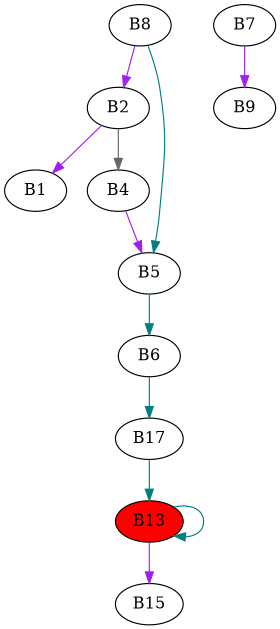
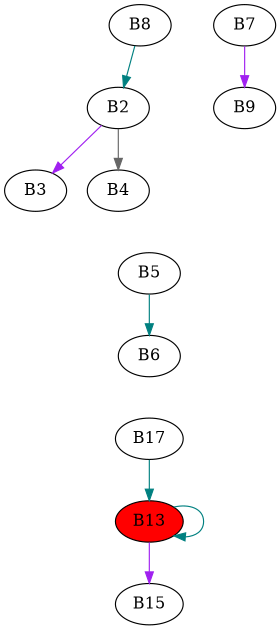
(131, 61) -> (131, 61)
(165, 143) -> none
(36, 191) -> (36, 191)
(132, 226) -> none
(149, 392) -> none
